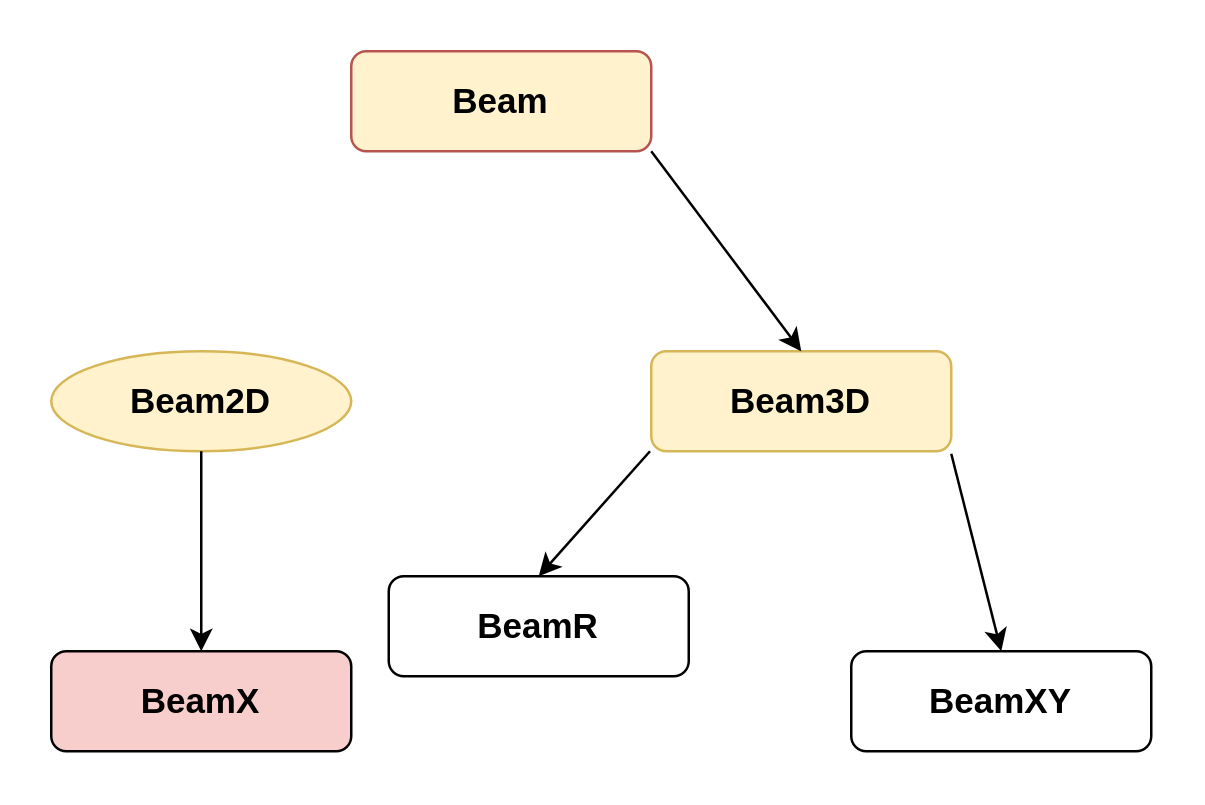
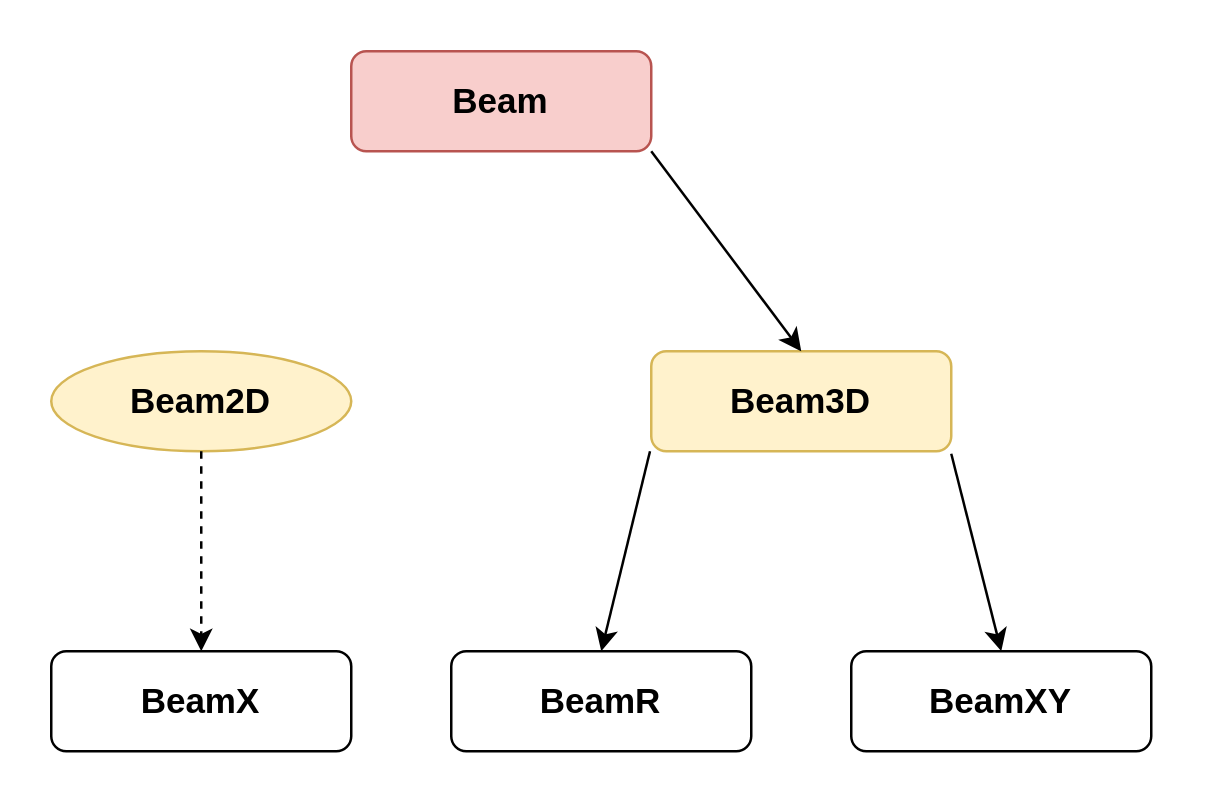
(501, 101) -> (501, 101)
(201, 542) -> (201, 542)
(539, 626) -> (601, 701)
(201, 701) -> (201, 701)
